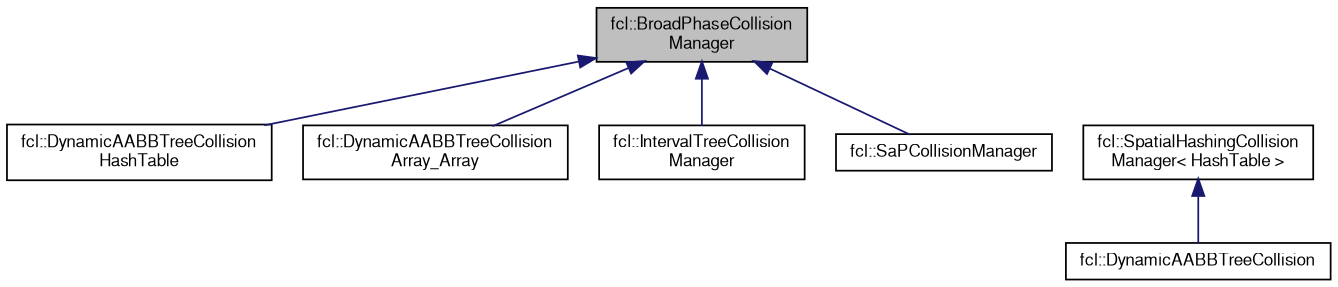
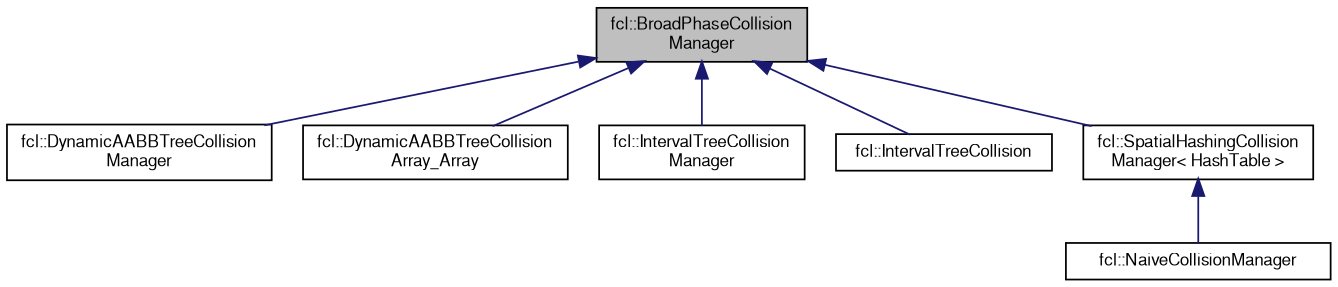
none -> (958, 96)
(139, 152) -> (139, 152)
(944, 152) -> (944, 152)
(1198, 261) -> (1198, 261)
